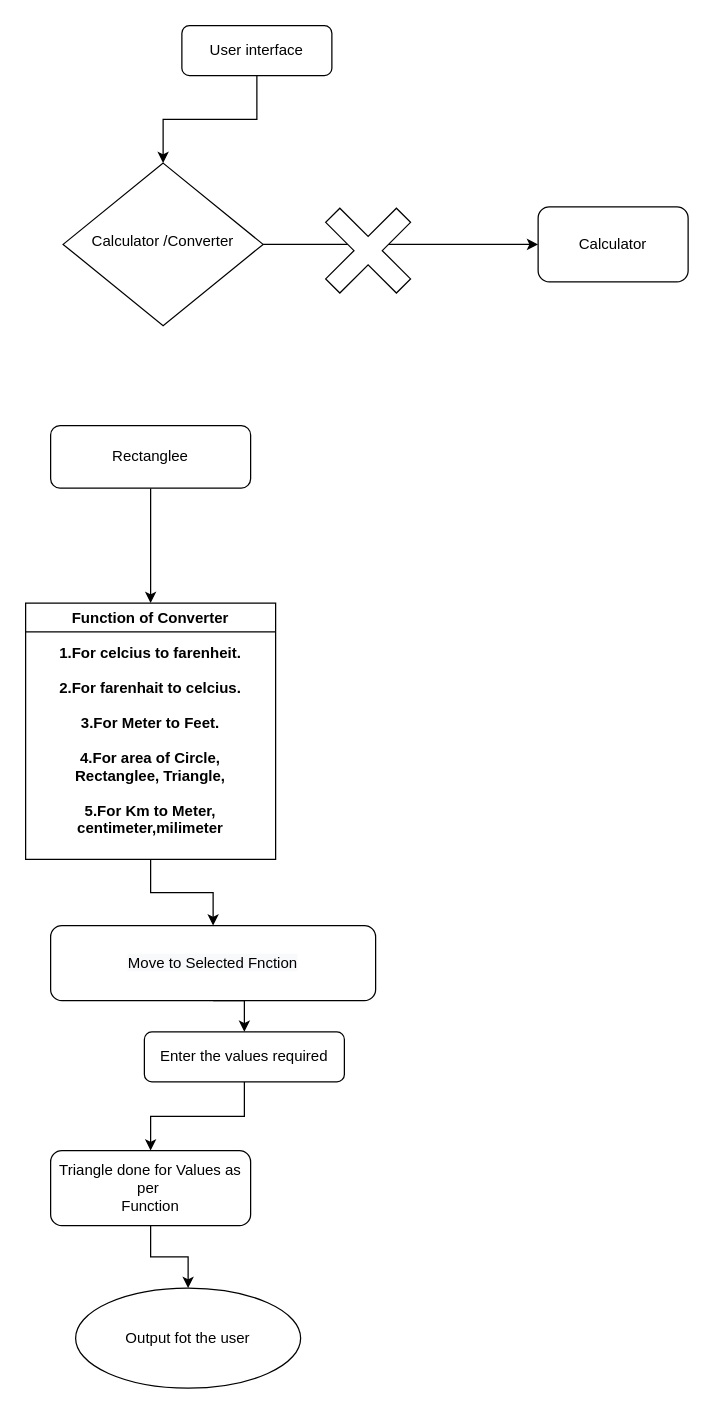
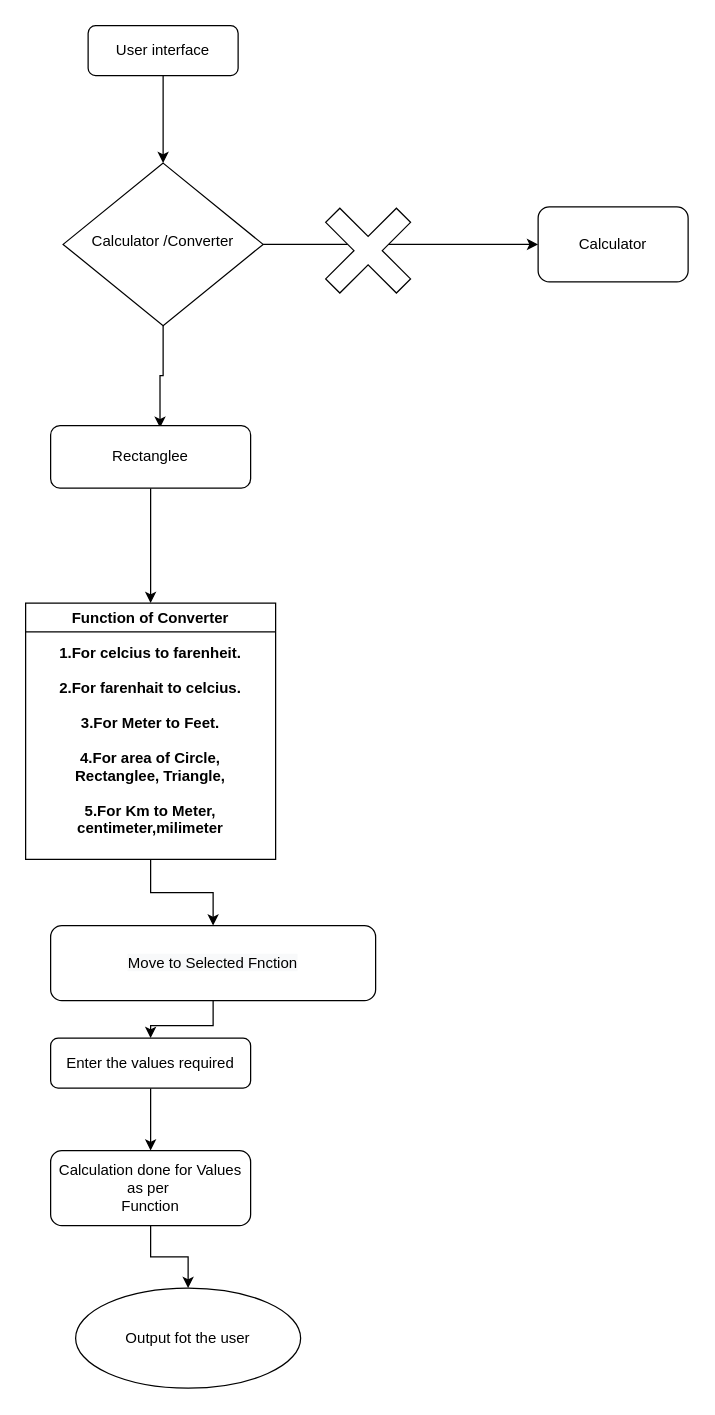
(257, 51) -> (163, 51)
none -> (163, 374)
(244, 1057) -> (151, 1063)
(151, 1188) -> (151, 1188)
